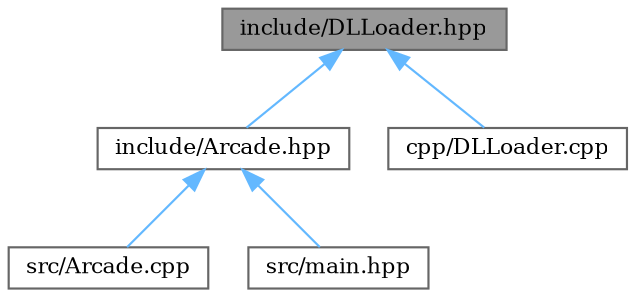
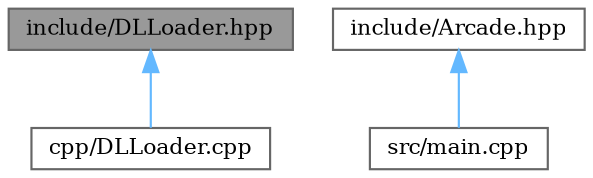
(286, 96) -> none
(108, 268) -> none
(338, 268) -> (459, 149)
